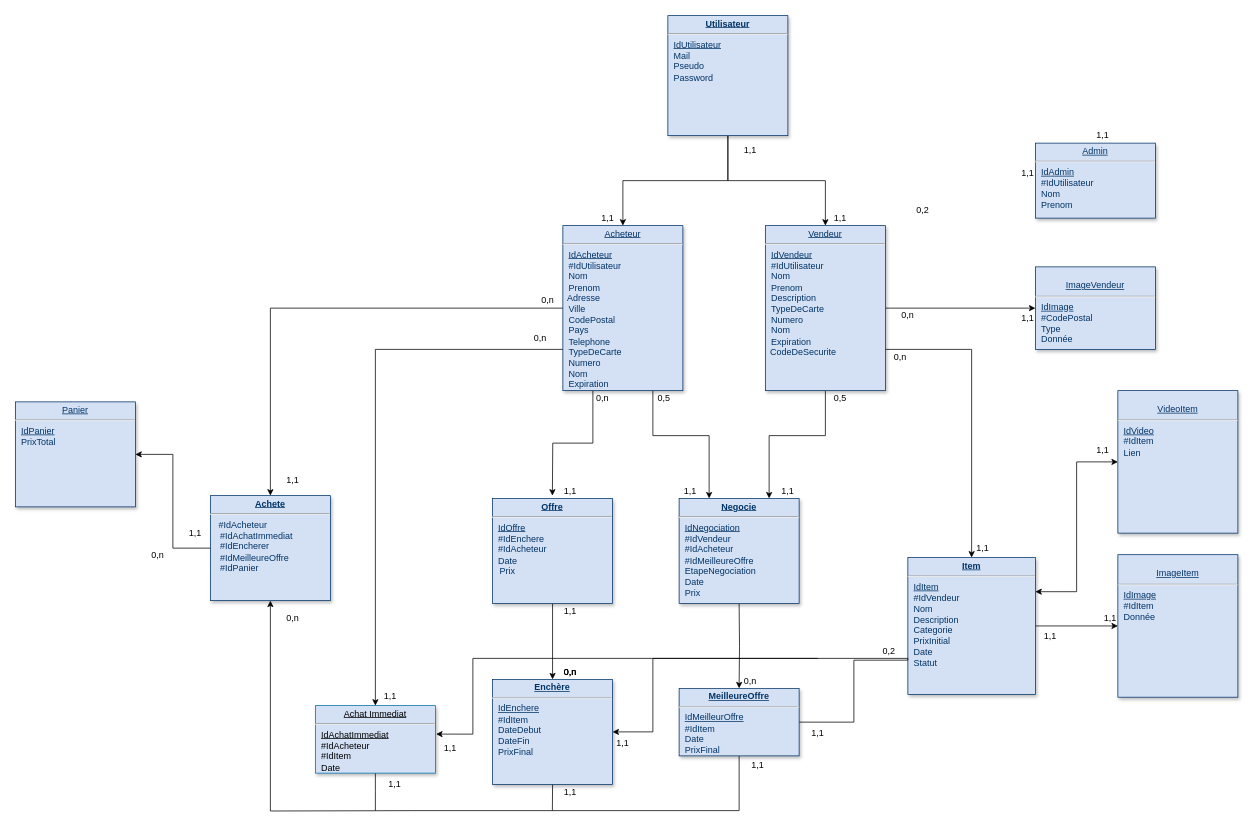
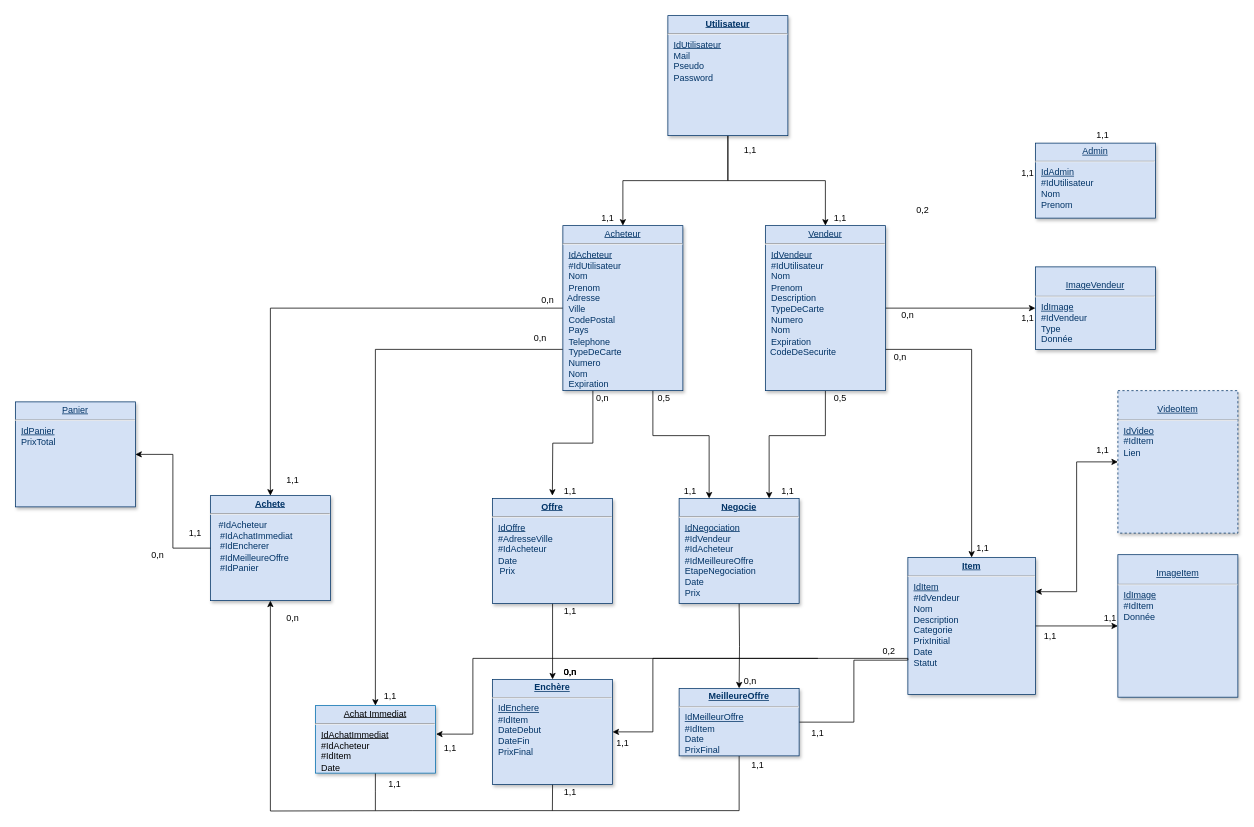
(1066, 294) -> (1066, 294)
(1178, 462) -> (1178, 462)
(520, 531) -> (522, 531)
